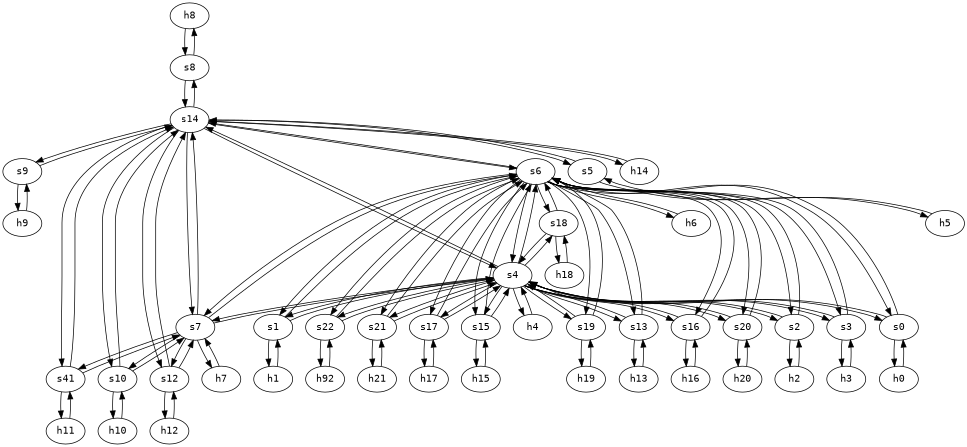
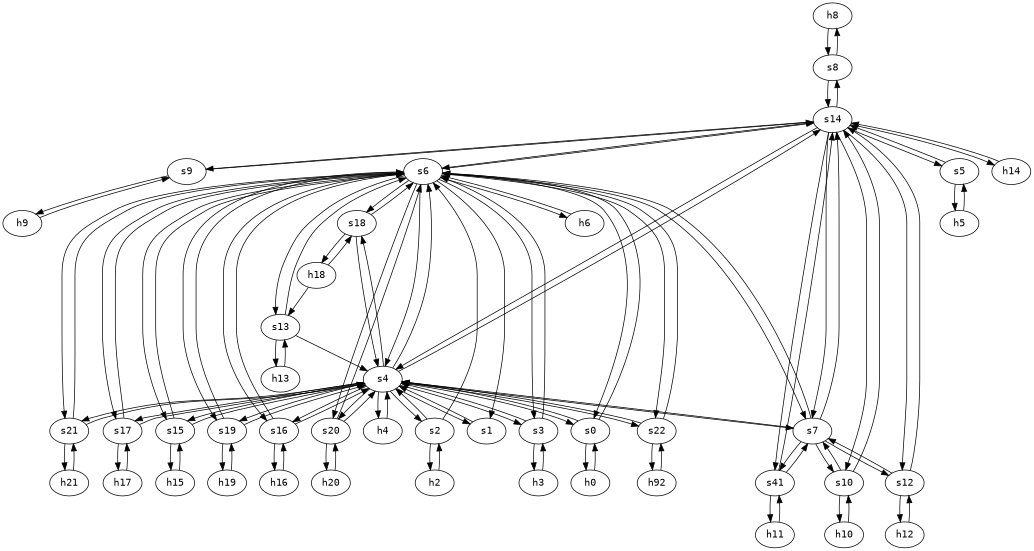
(750, 208) -> none
(386, 228) -> none
(570, 302) -> (301, 298)
(221, 379) -> none
(273, 379) -> none
